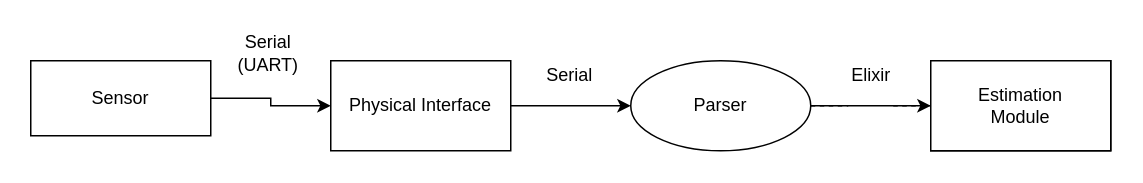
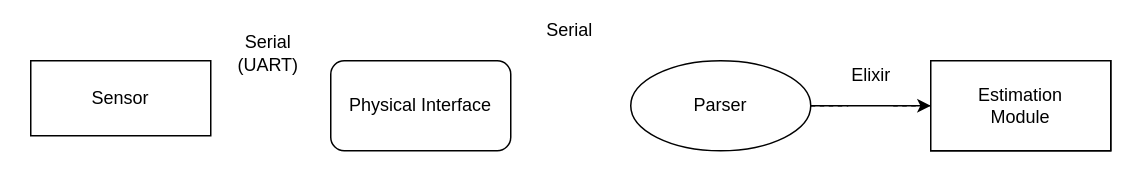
(569, 76) -> (569, 31)
(269, 98) -> none
(421, 106) -> (421, 106)
(566, 106) -> none
